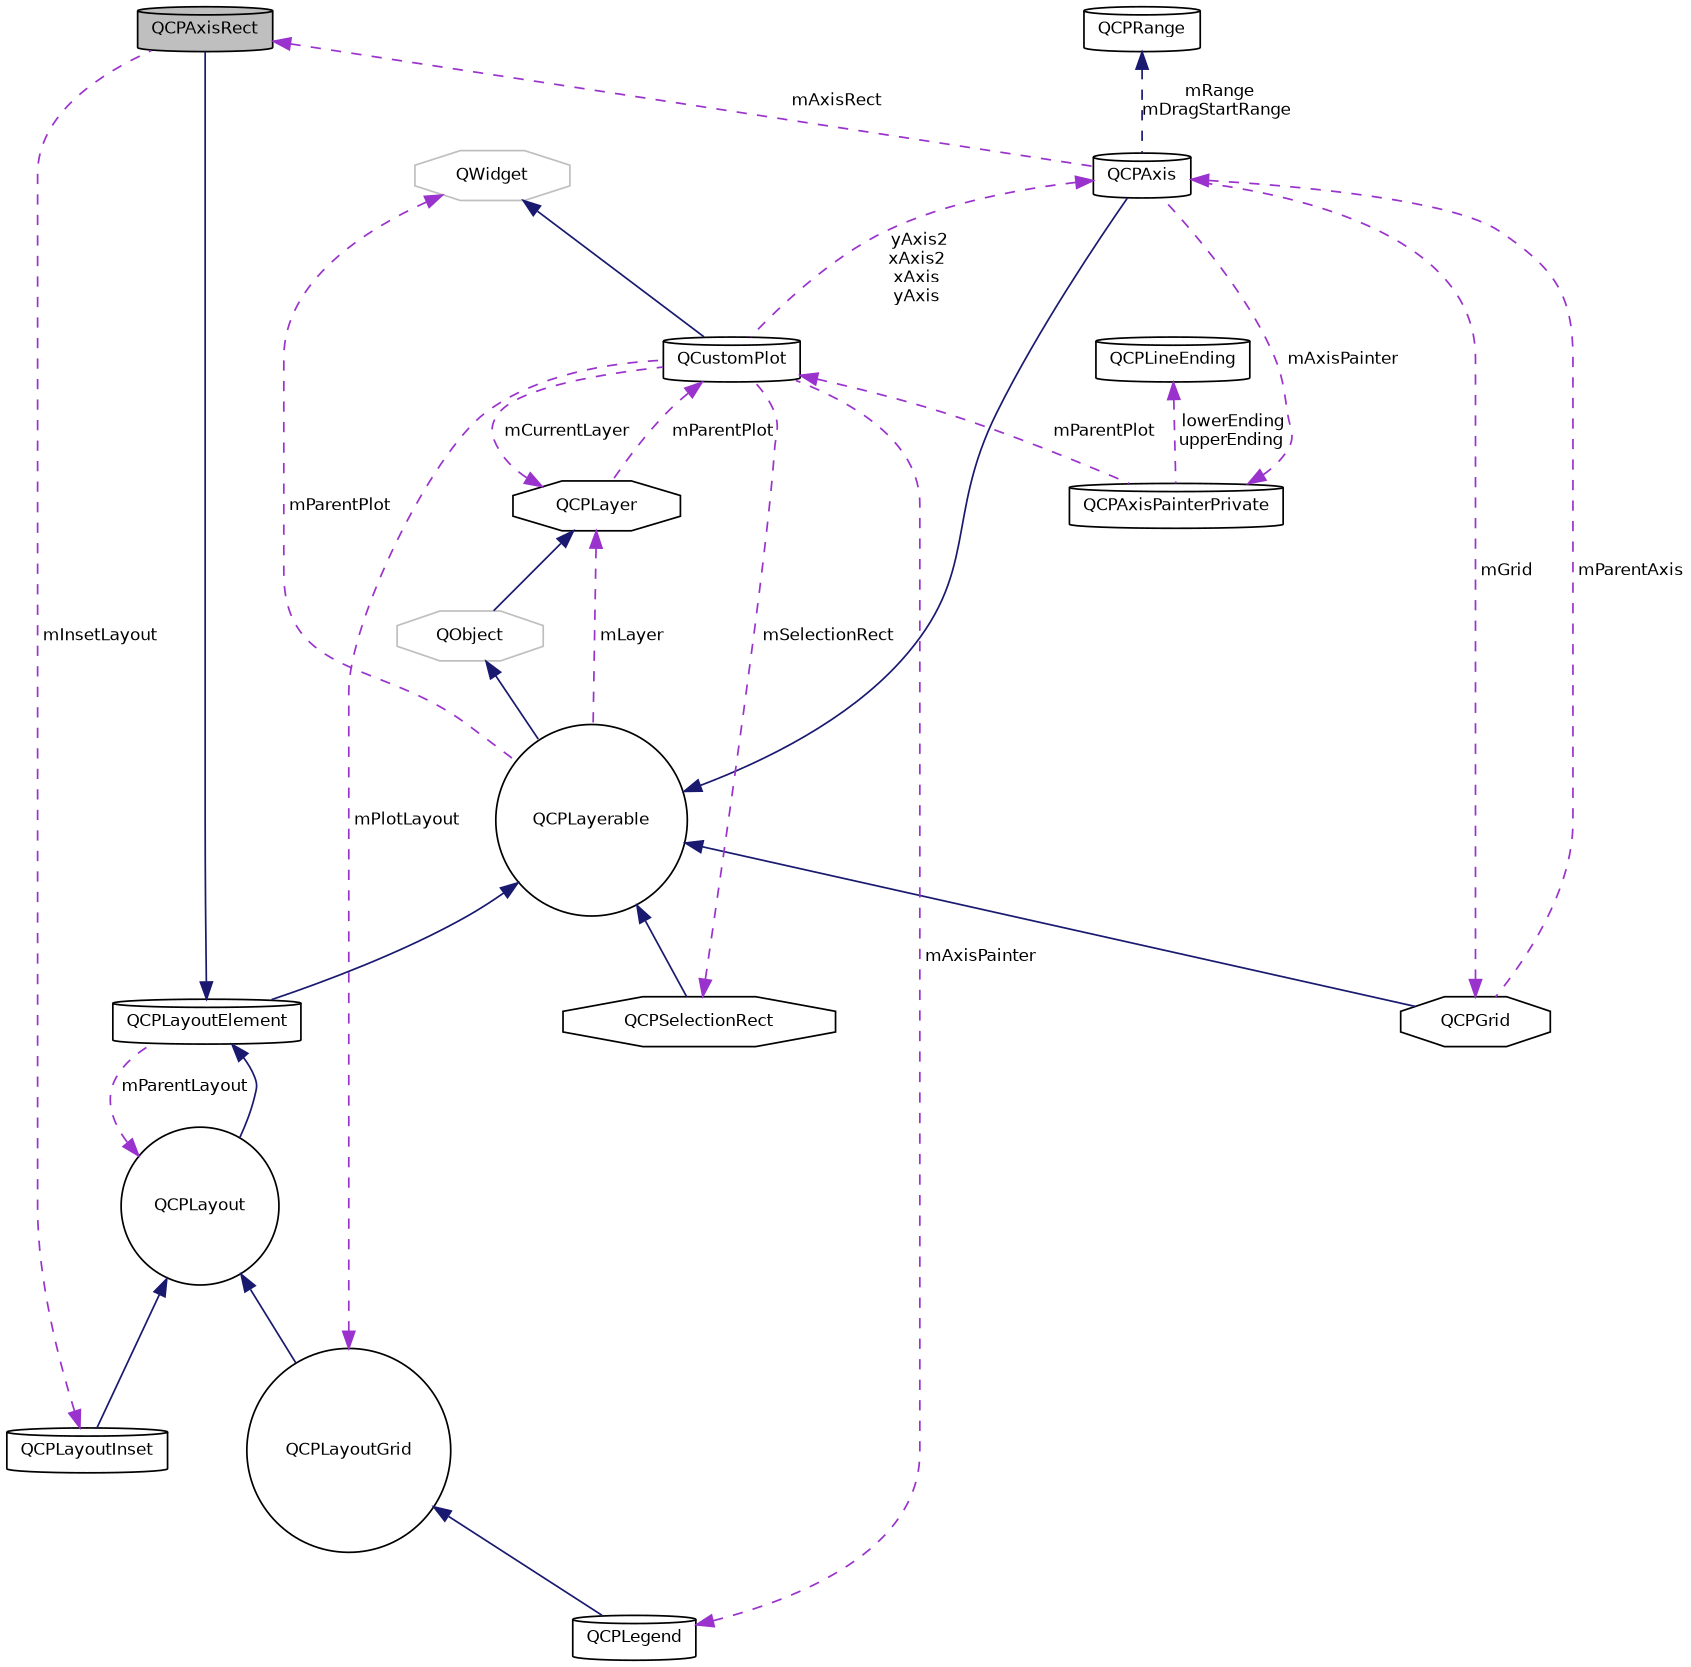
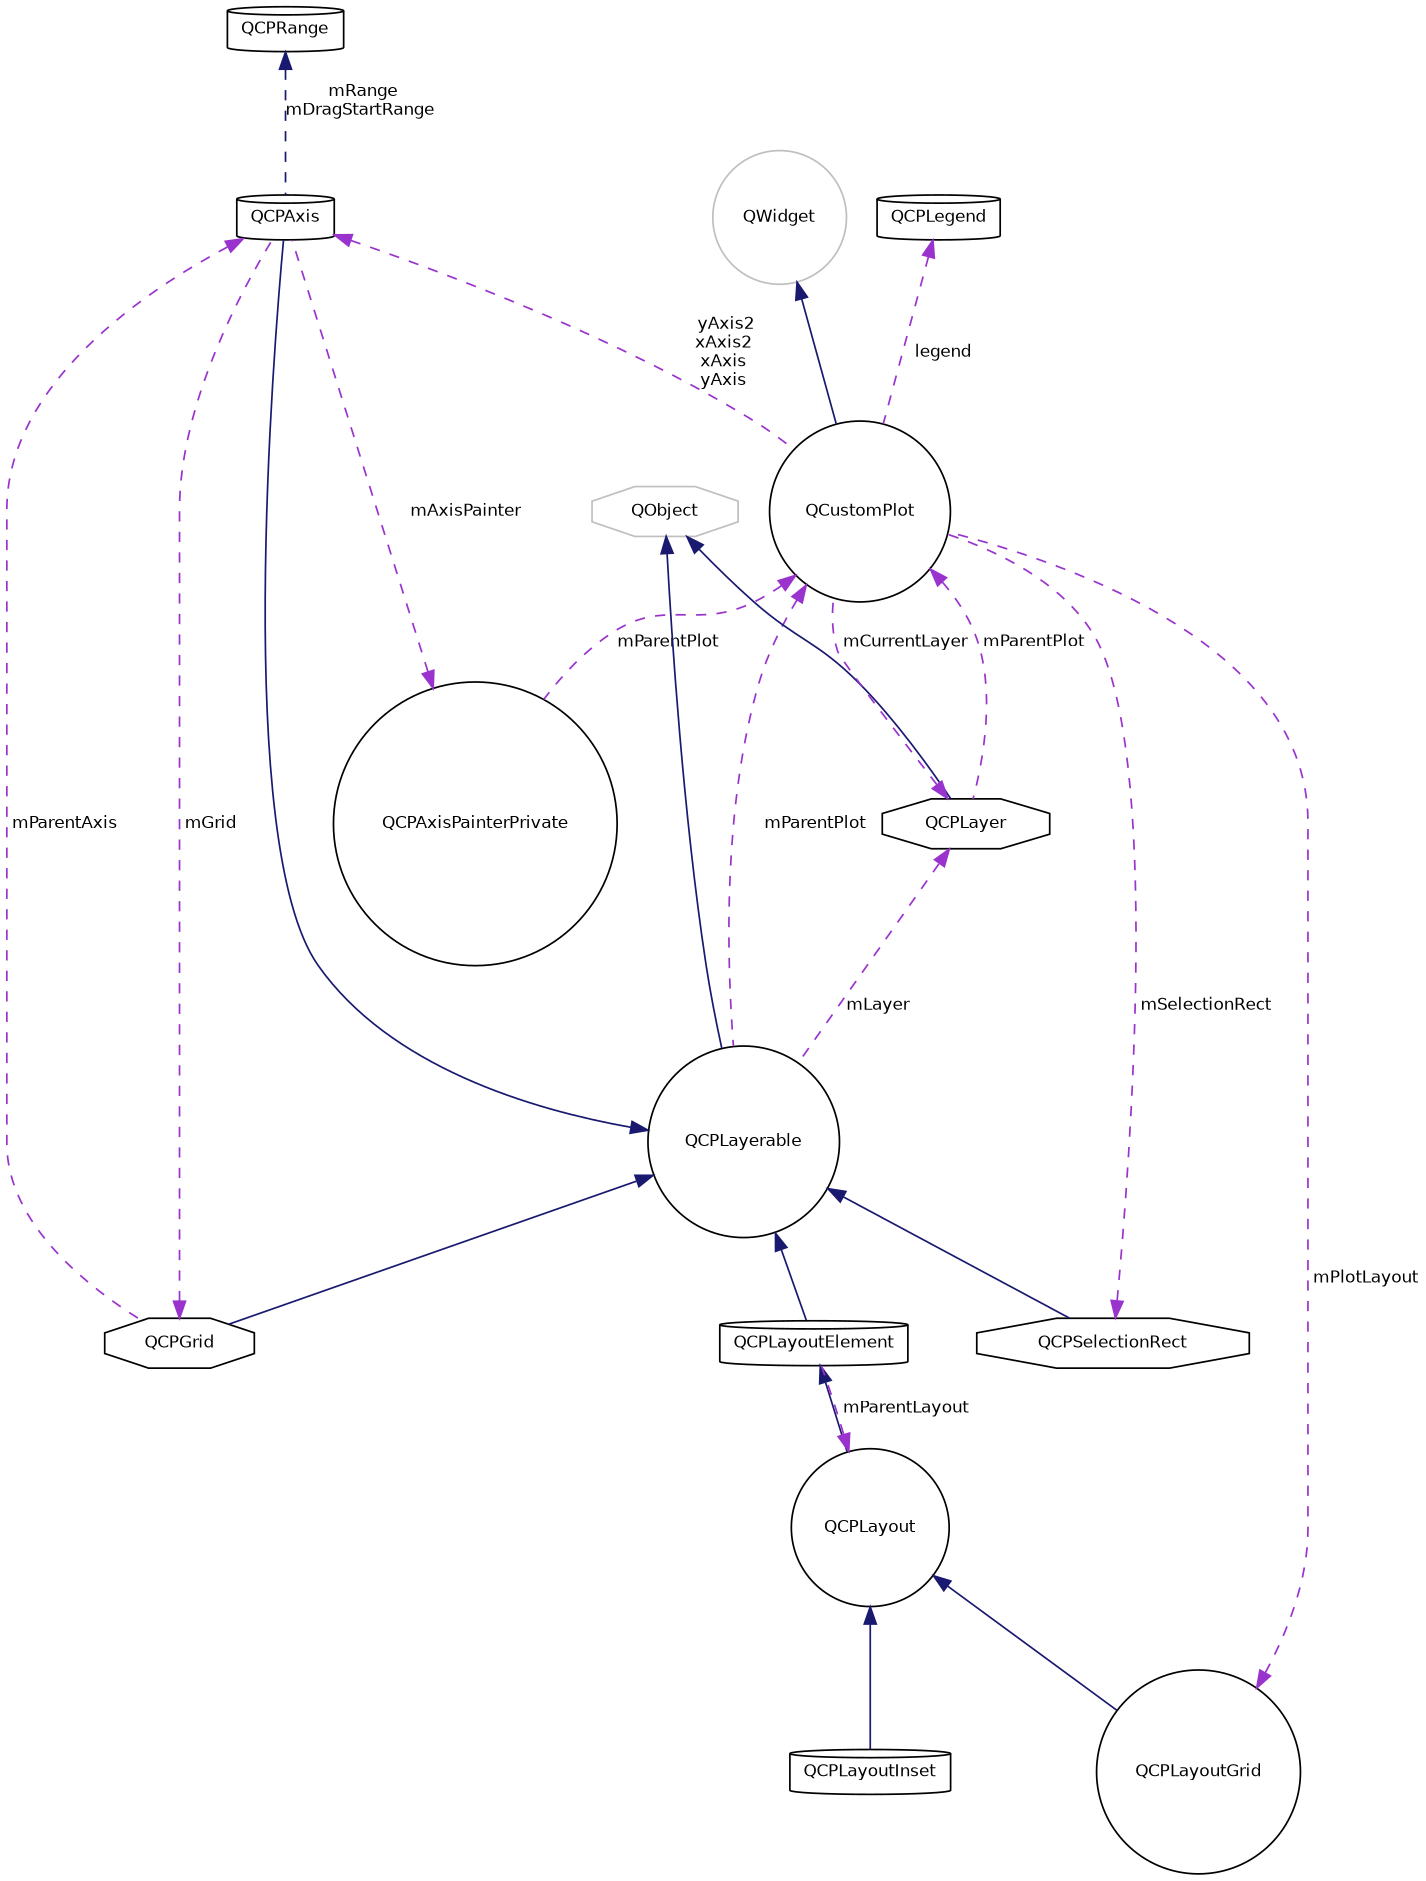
(205, 29) -> none
(492, 176) -> (780, 218)
(732, 360) -> (860, 512)
(1173, 360) -> none
(1176, 506) -> (475, 824)
(284, 511) -> (734, 818)
(527, 577) -> (822, 652)
(978, 957) -> (941, 353)
(525, 1566) -> none
